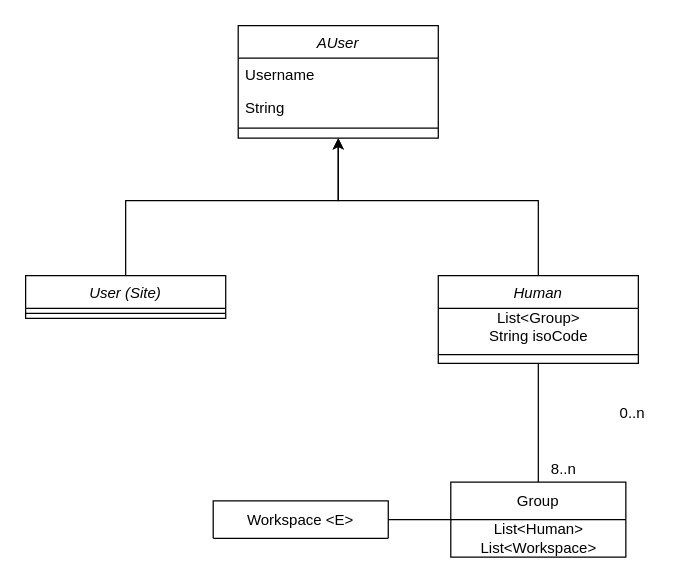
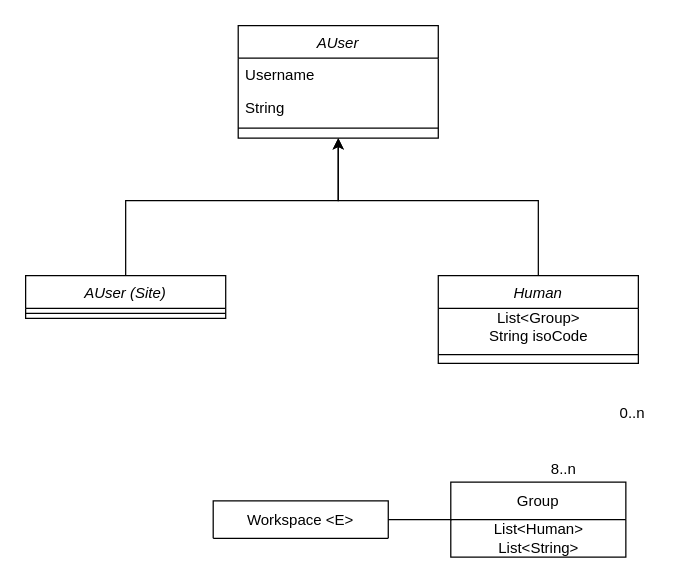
(125, 293) -> (125, 293)
(538, 425) -> none
(539, 538) -> (539, 538)
